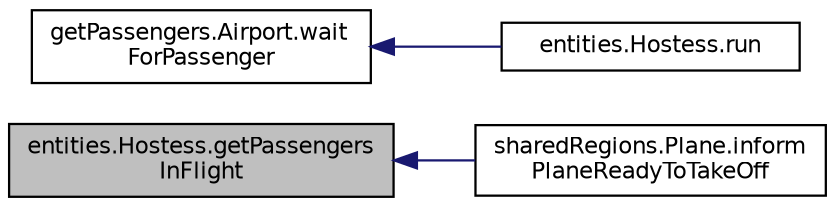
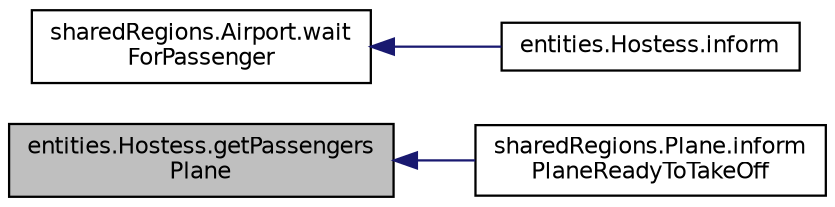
(201, 47) -> (201, 47)
(651, 47) -> (651, 47)
(201, 160) -> (201, 160)
